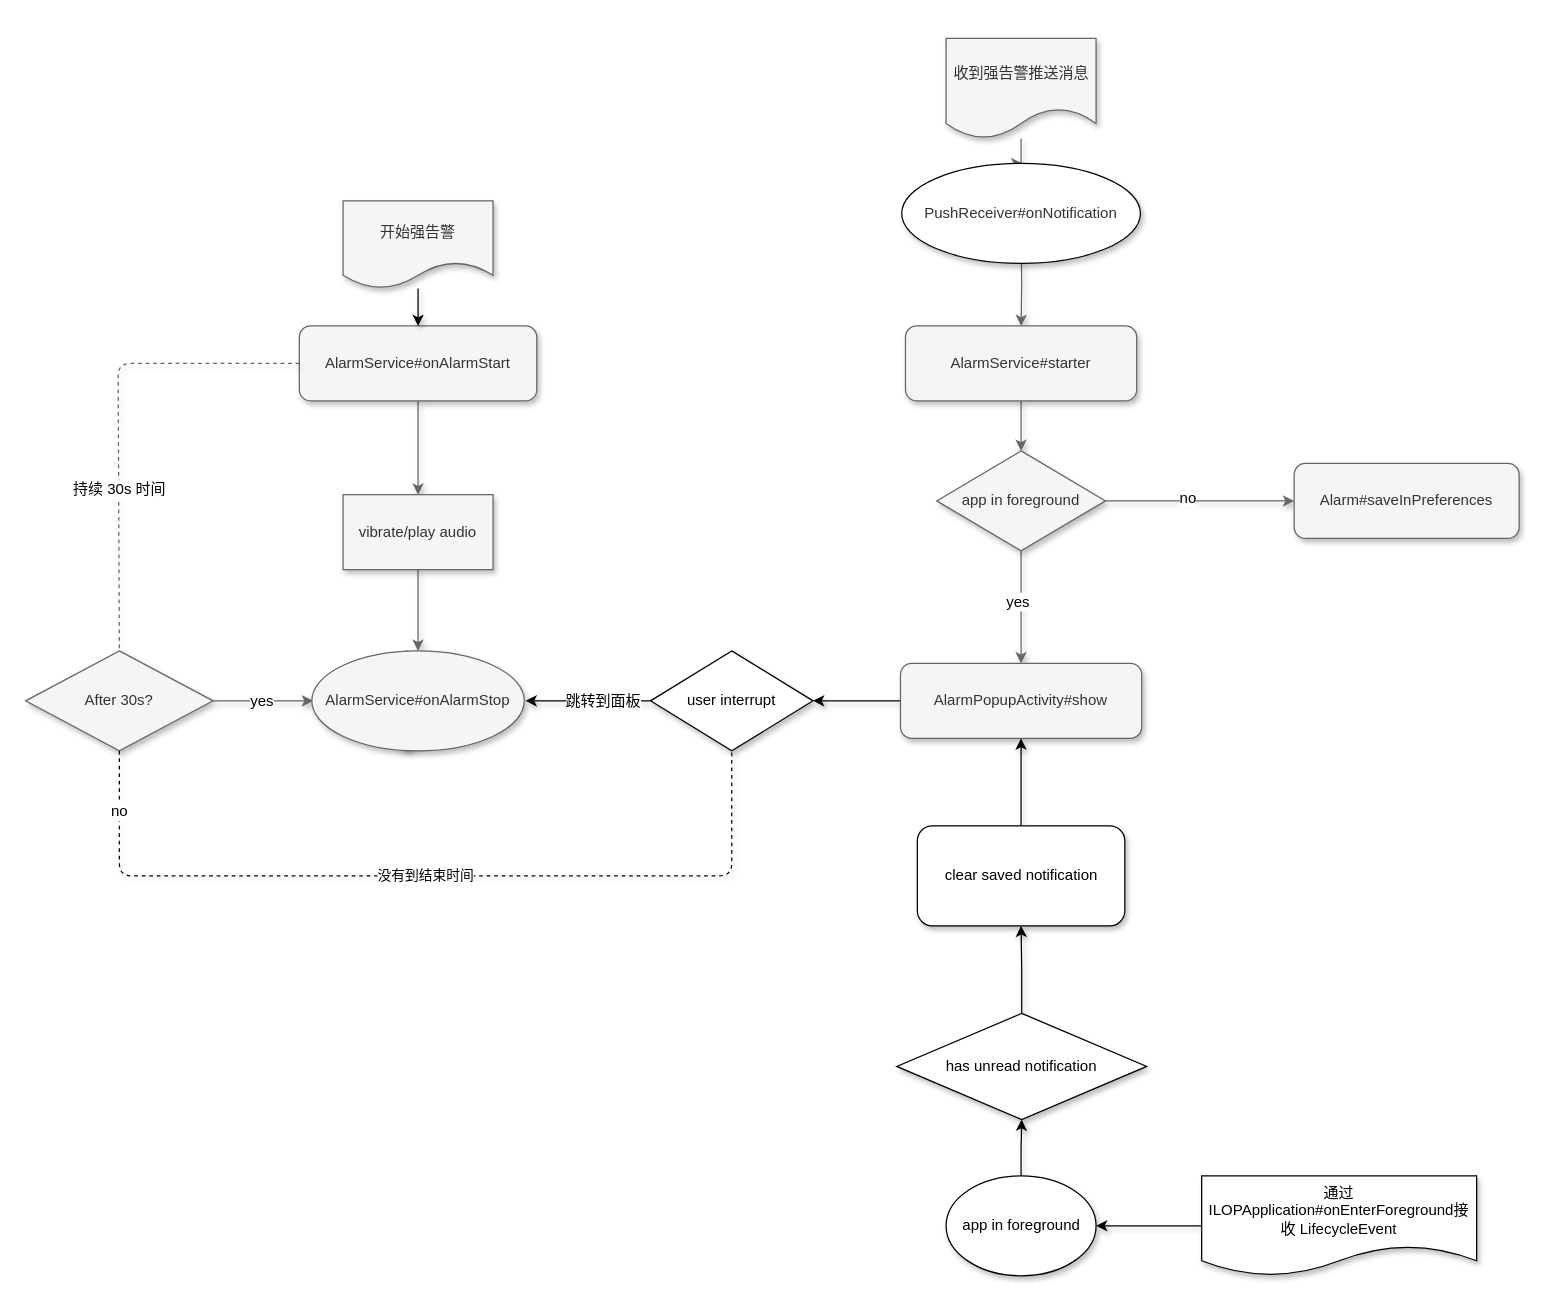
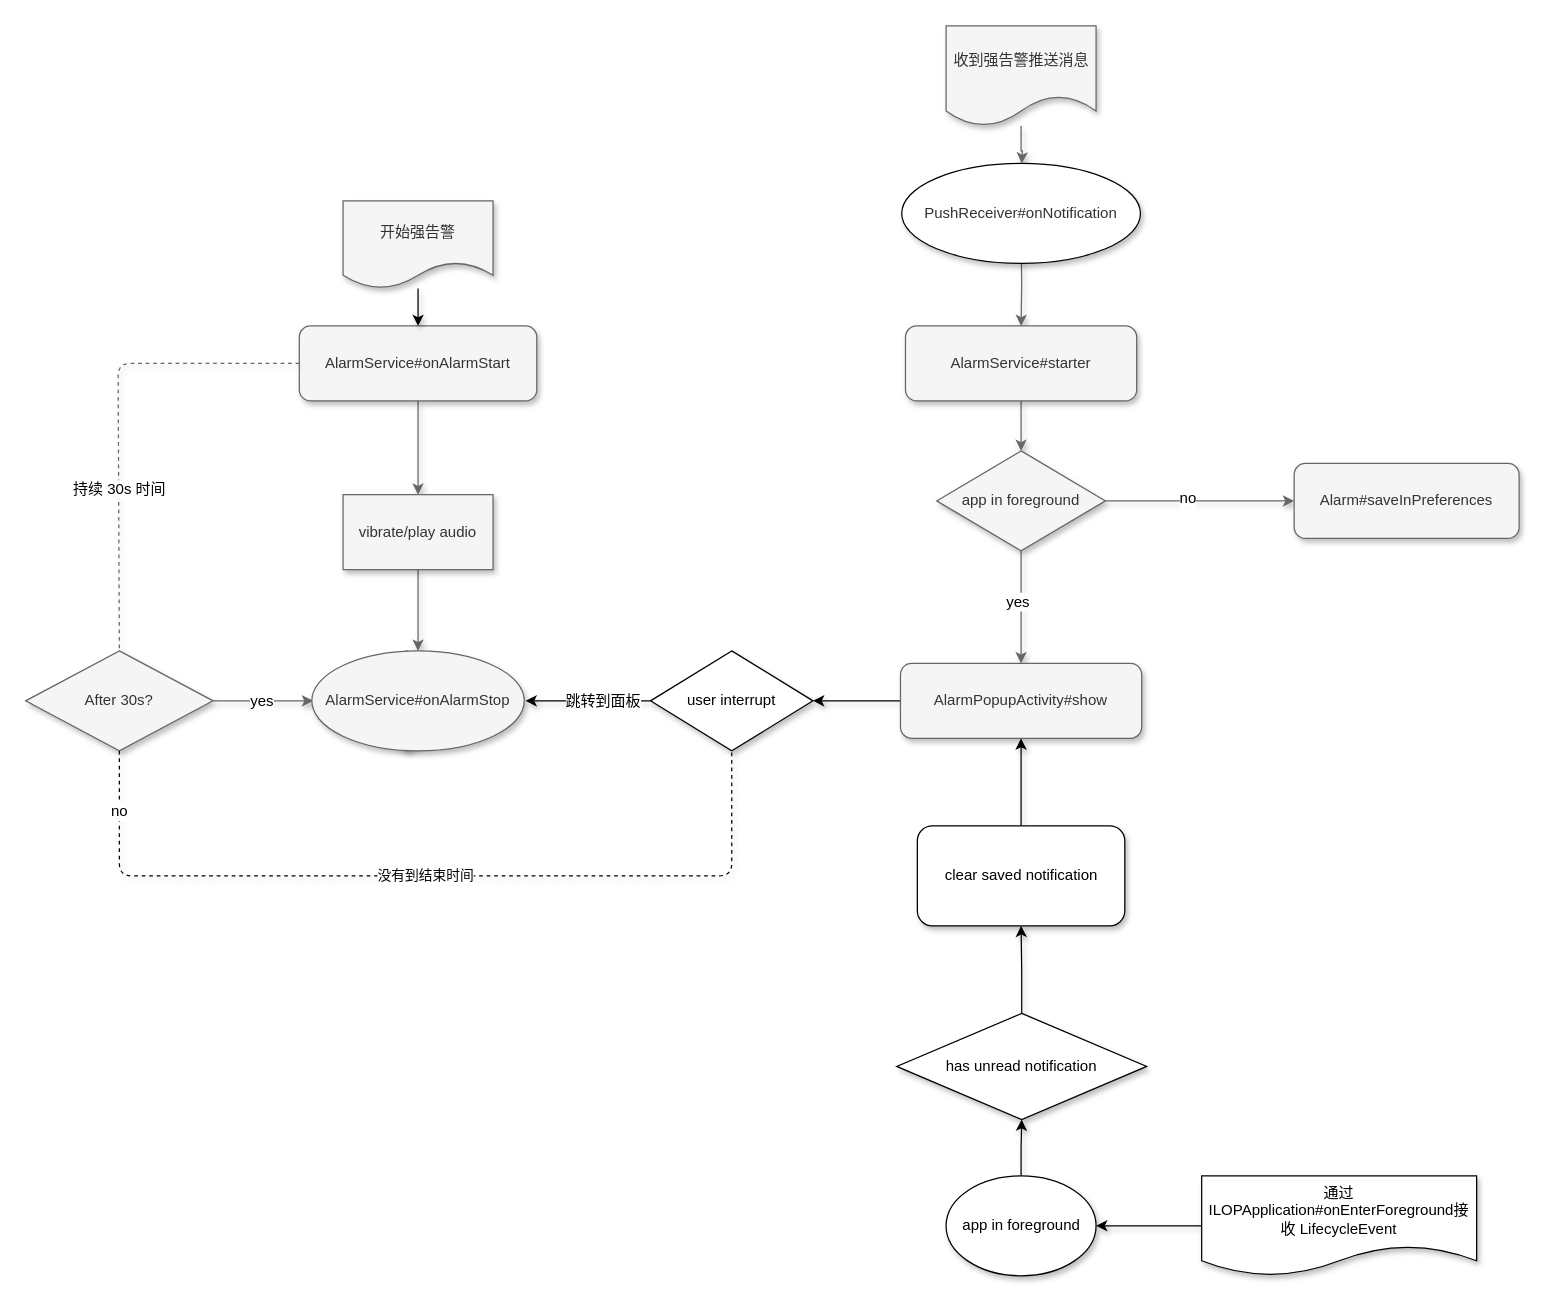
(1021, 88) -> (1021, 76)
